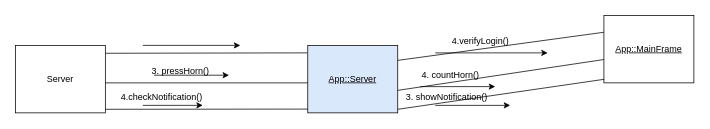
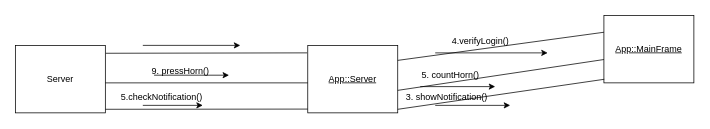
(181, 72) -> (181, 72)
(451, 75) -> (451, 75)
(353, 79) -> (353, 79)
(162, 98) -> (162, 98)
